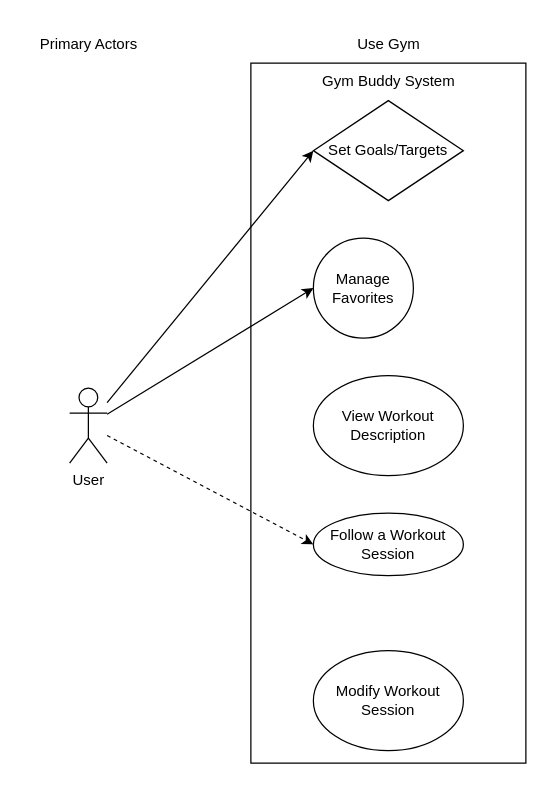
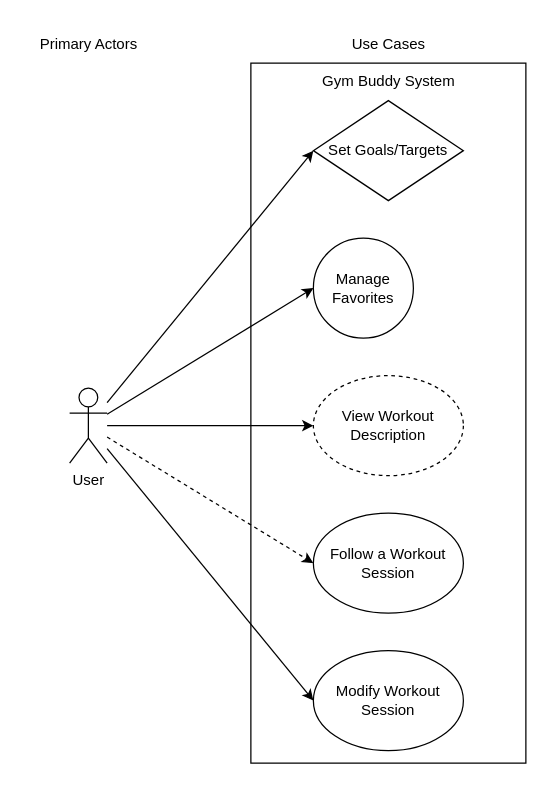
(389, 44) -> (389, 44)
none -> (206, 426)
(388, 426) -> (388, 426)
(388, 544) -> (388, 563)
none -> (207, 571)
